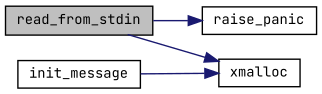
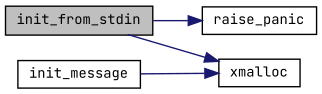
(79, 21) -> (79, 21)
